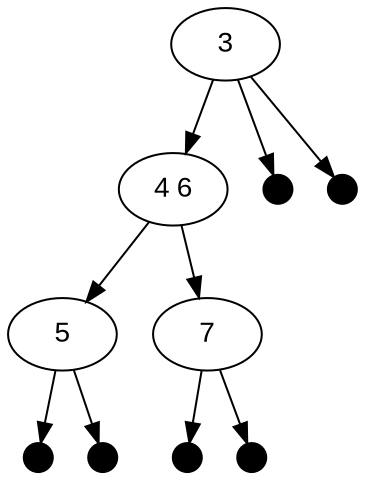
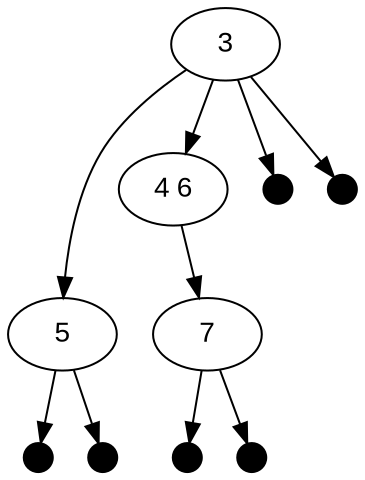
(124, 254) -> (98, 157)
